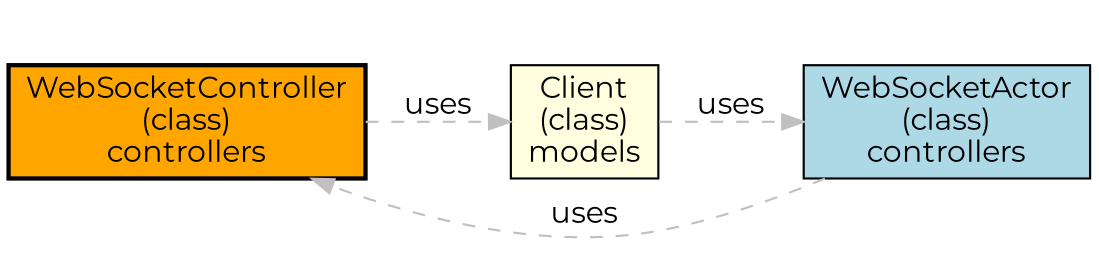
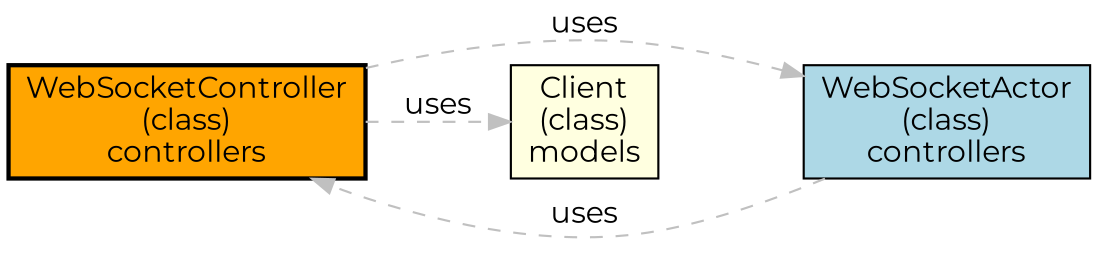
(721, 122) -> (575, 40)
